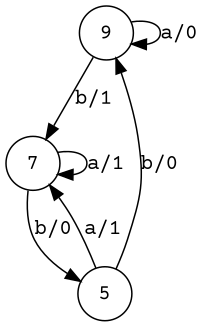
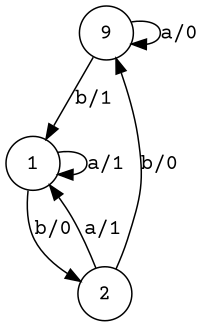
(33, 163) -> (33, 163)
(105, 294) -> (105, 294)
